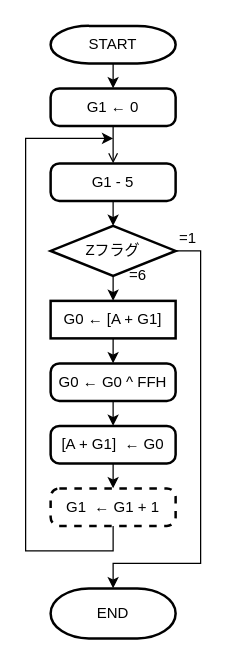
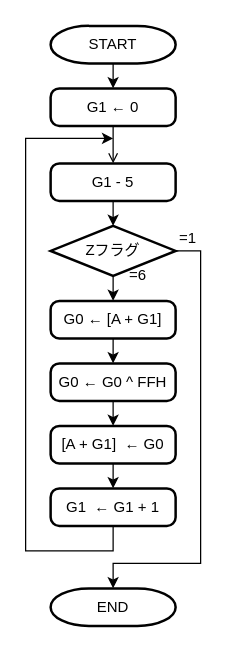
(113, 319) -> (113, 319)
(113, 507) -> (113, 507)
(113, 613) -> (113, 607)
